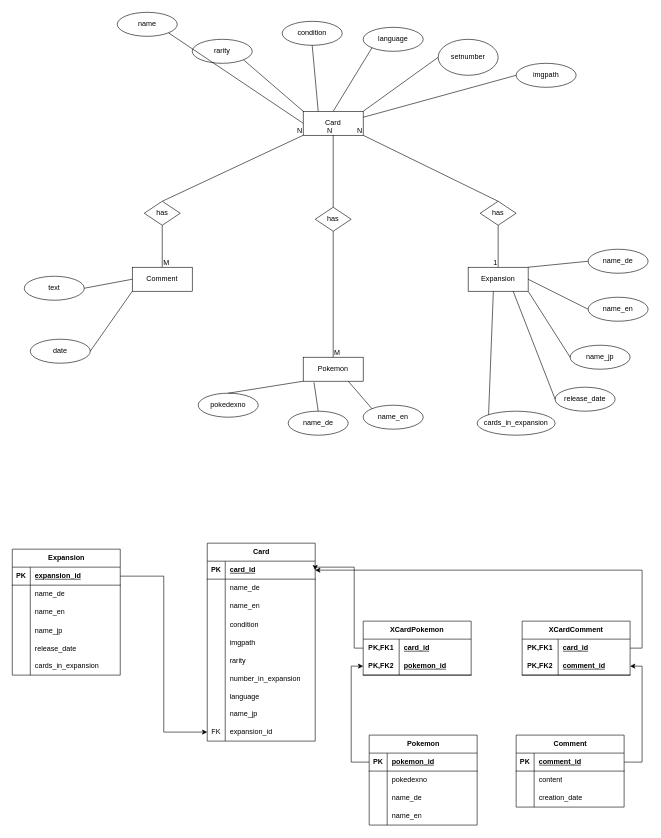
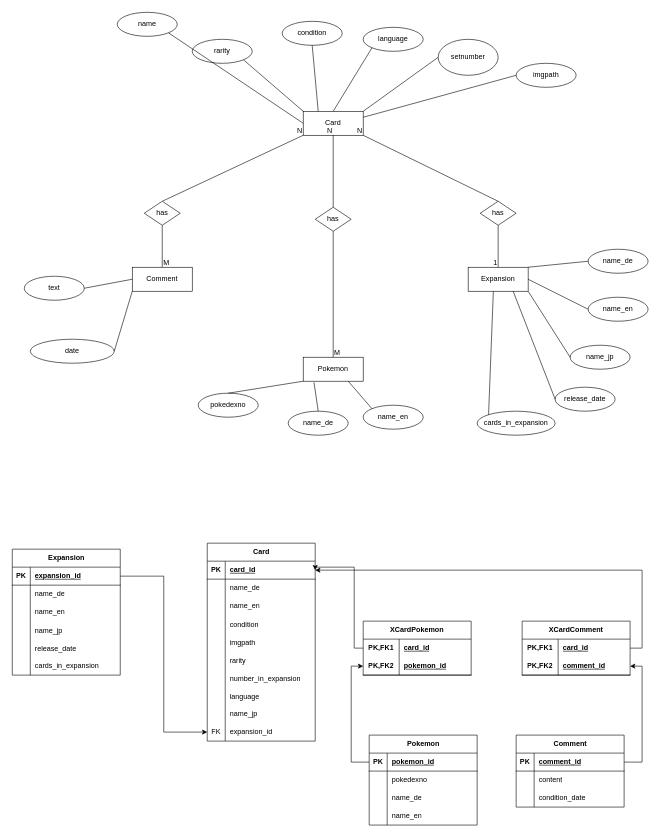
(60, 351) -> (72, 351)
(564, 798) -> (565, 798)
